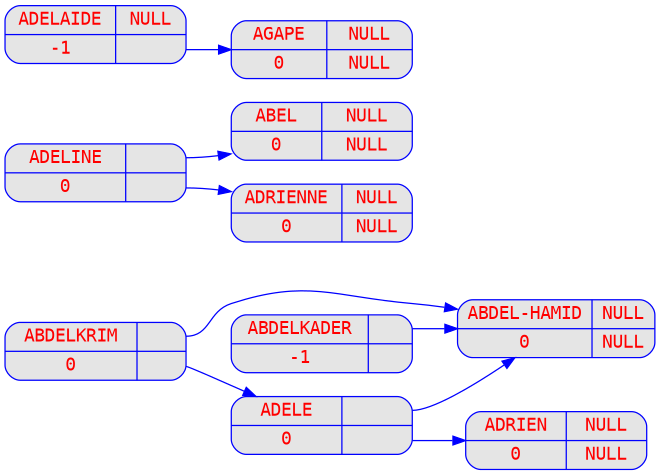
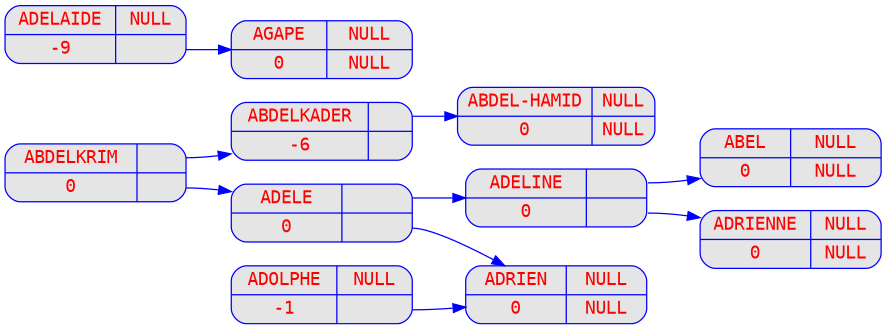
(60, 48) -> (60, 48)
(309, 291) -> (202, 157)
none -> (322, 295)
(300, 358) -> (300, 145)
(460, 392) -> (432, 198)
